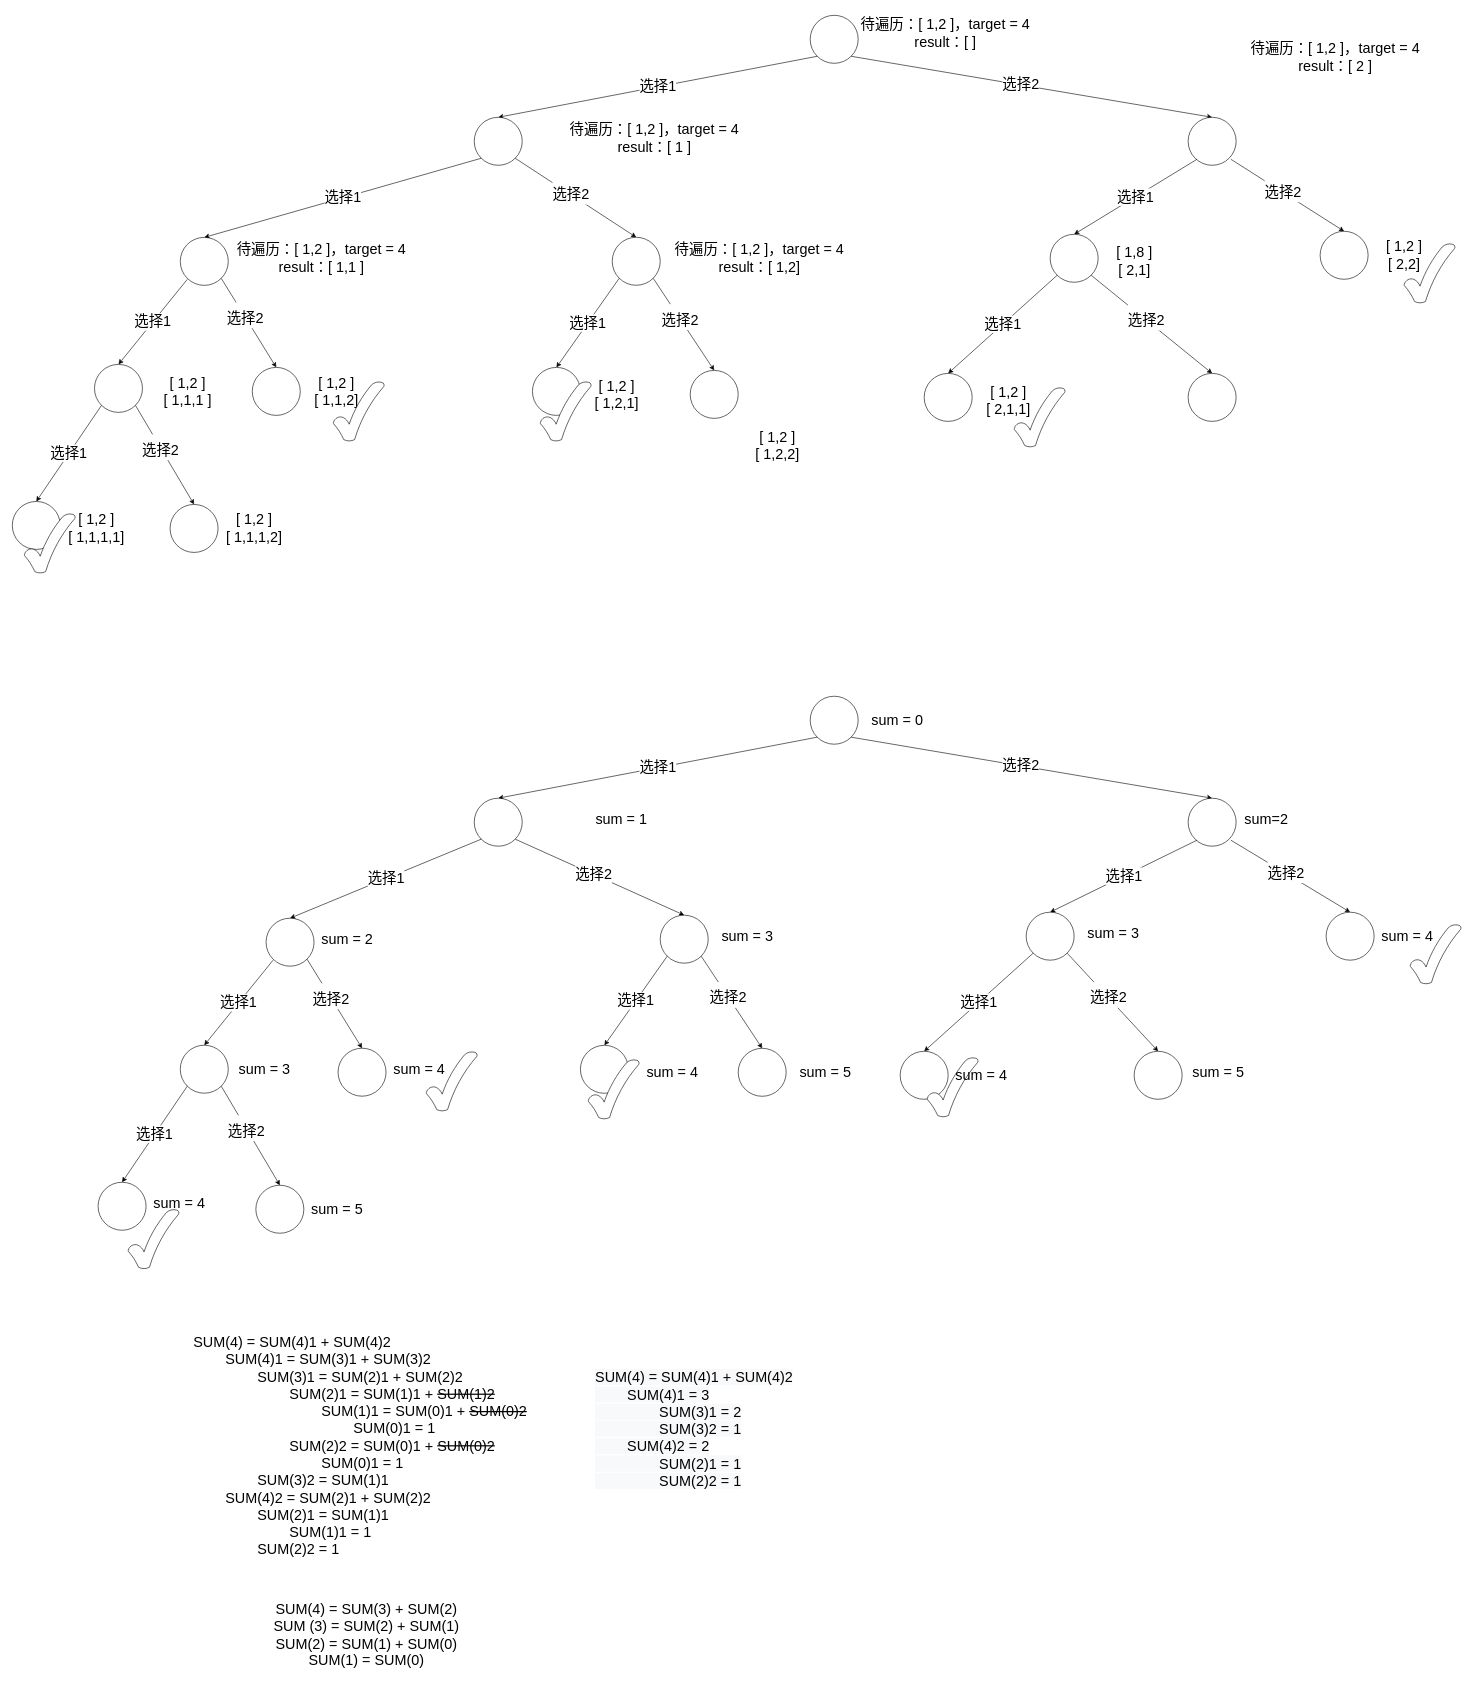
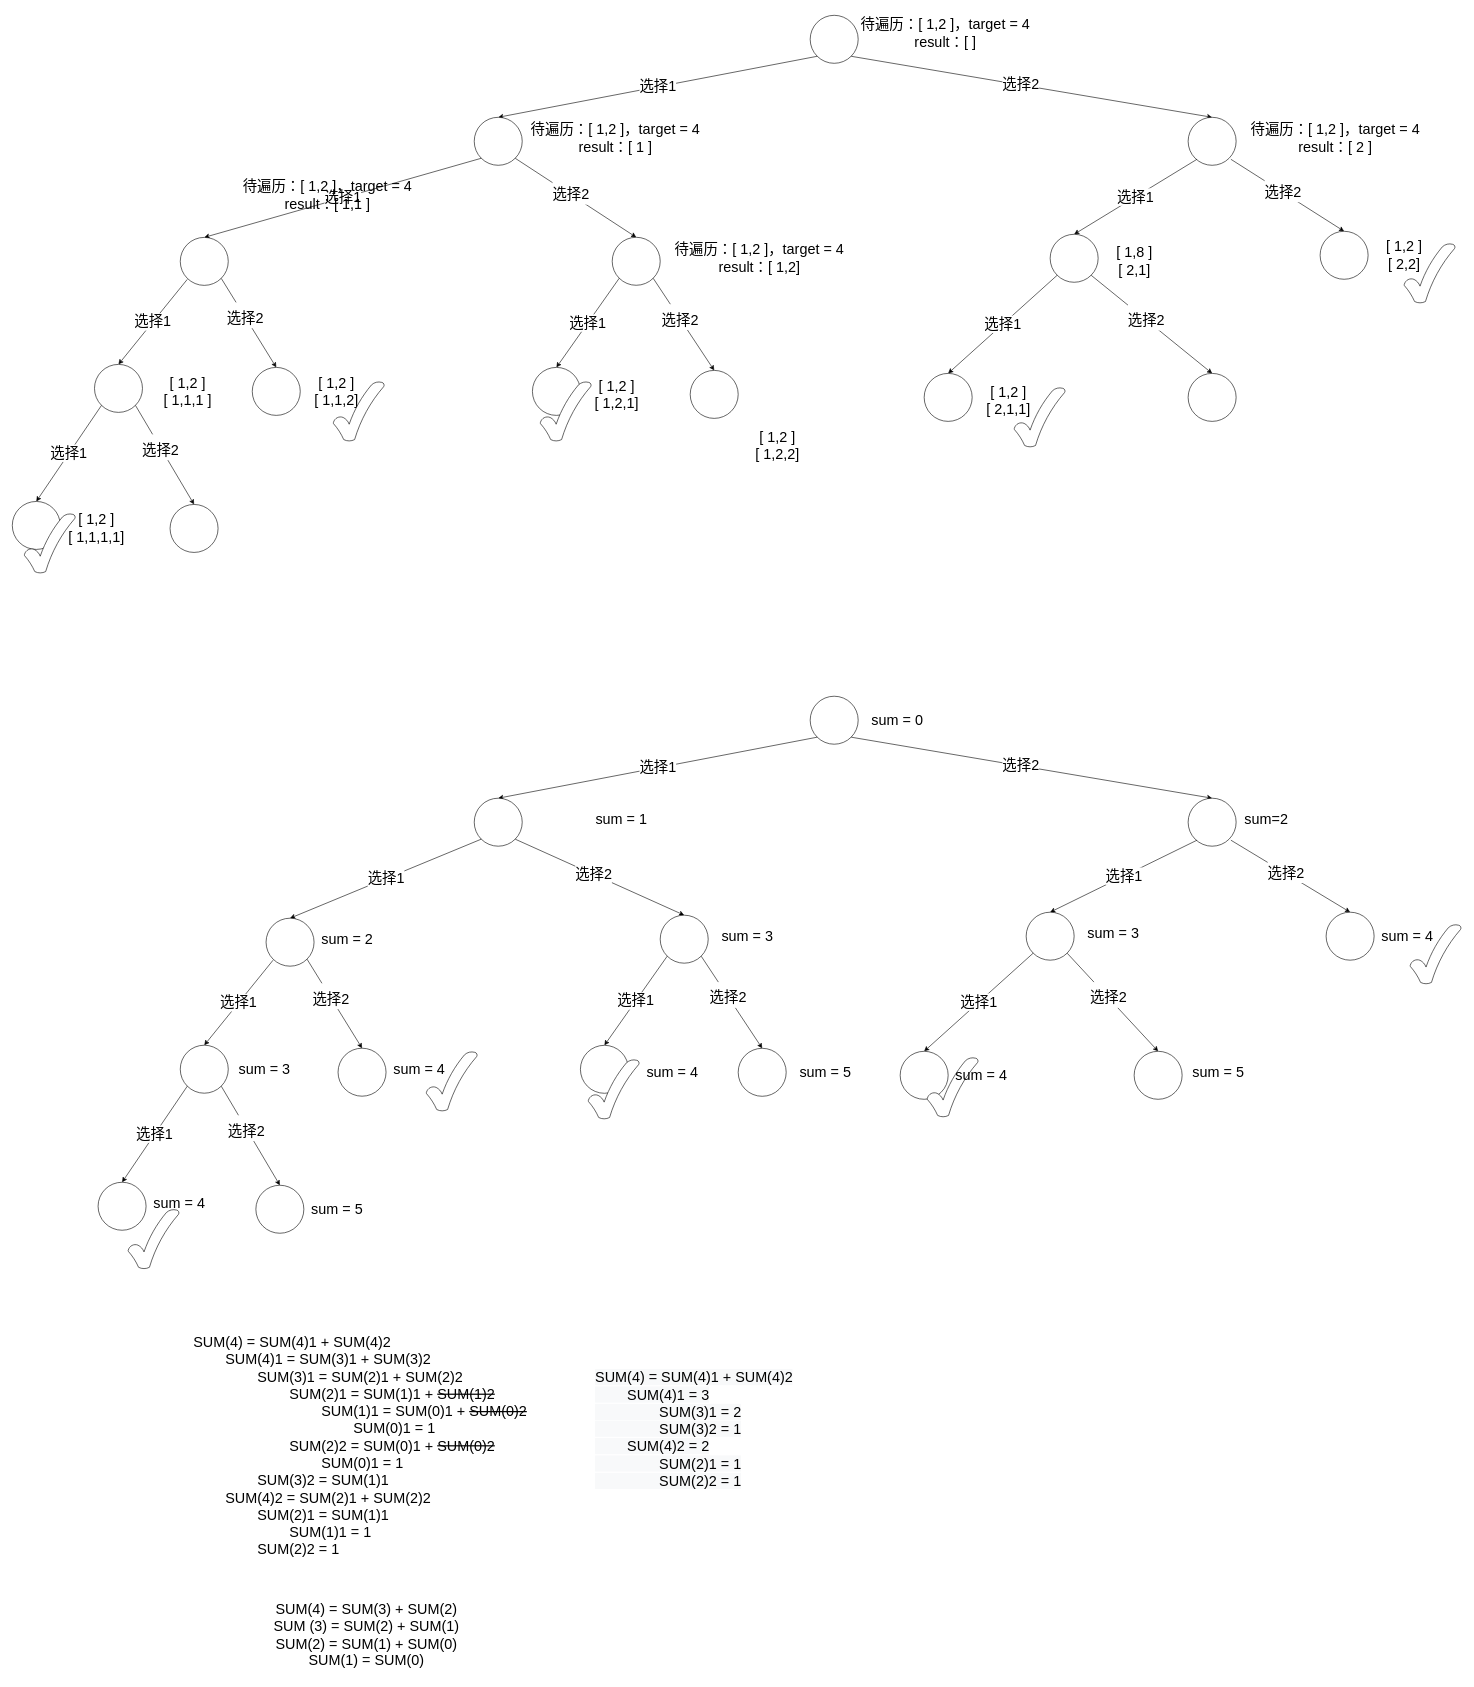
(1335, 57) -> (1335, 138)
(654, 138) -> (615, 138)
(321, 258) -> (327, 195)
(254, 528) -> none
